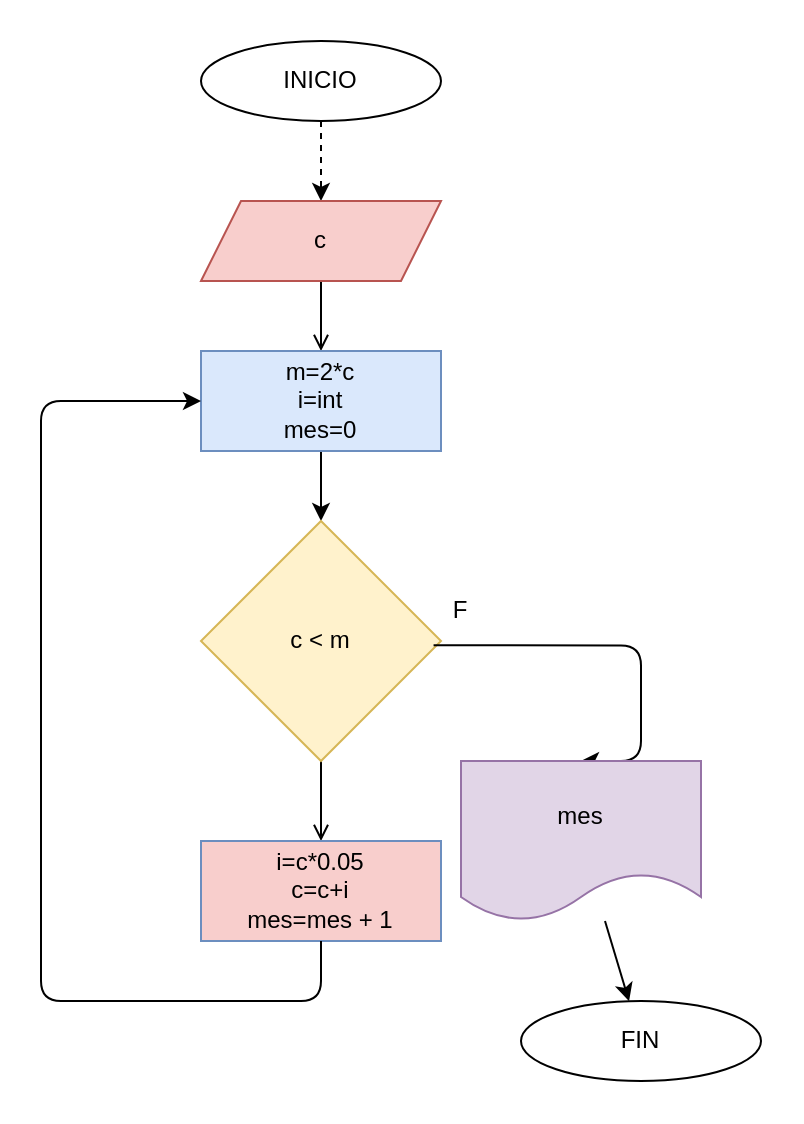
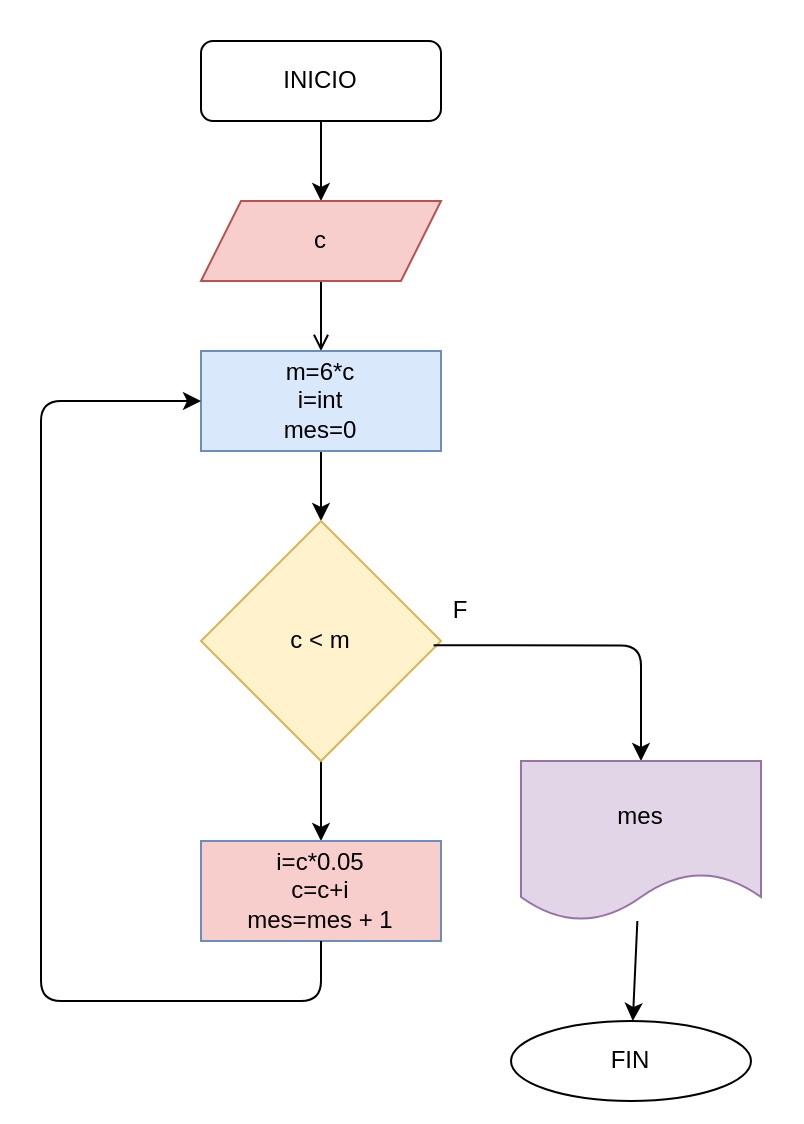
(321, 81) -> (321, 81)
(321, 153) -> (321, 153)
(321, 401) -> (321, 401)
(321, 828) -> (321, 826)
(581, 841) -> (641, 841)
(641, 1041) -> (631, 1061)
